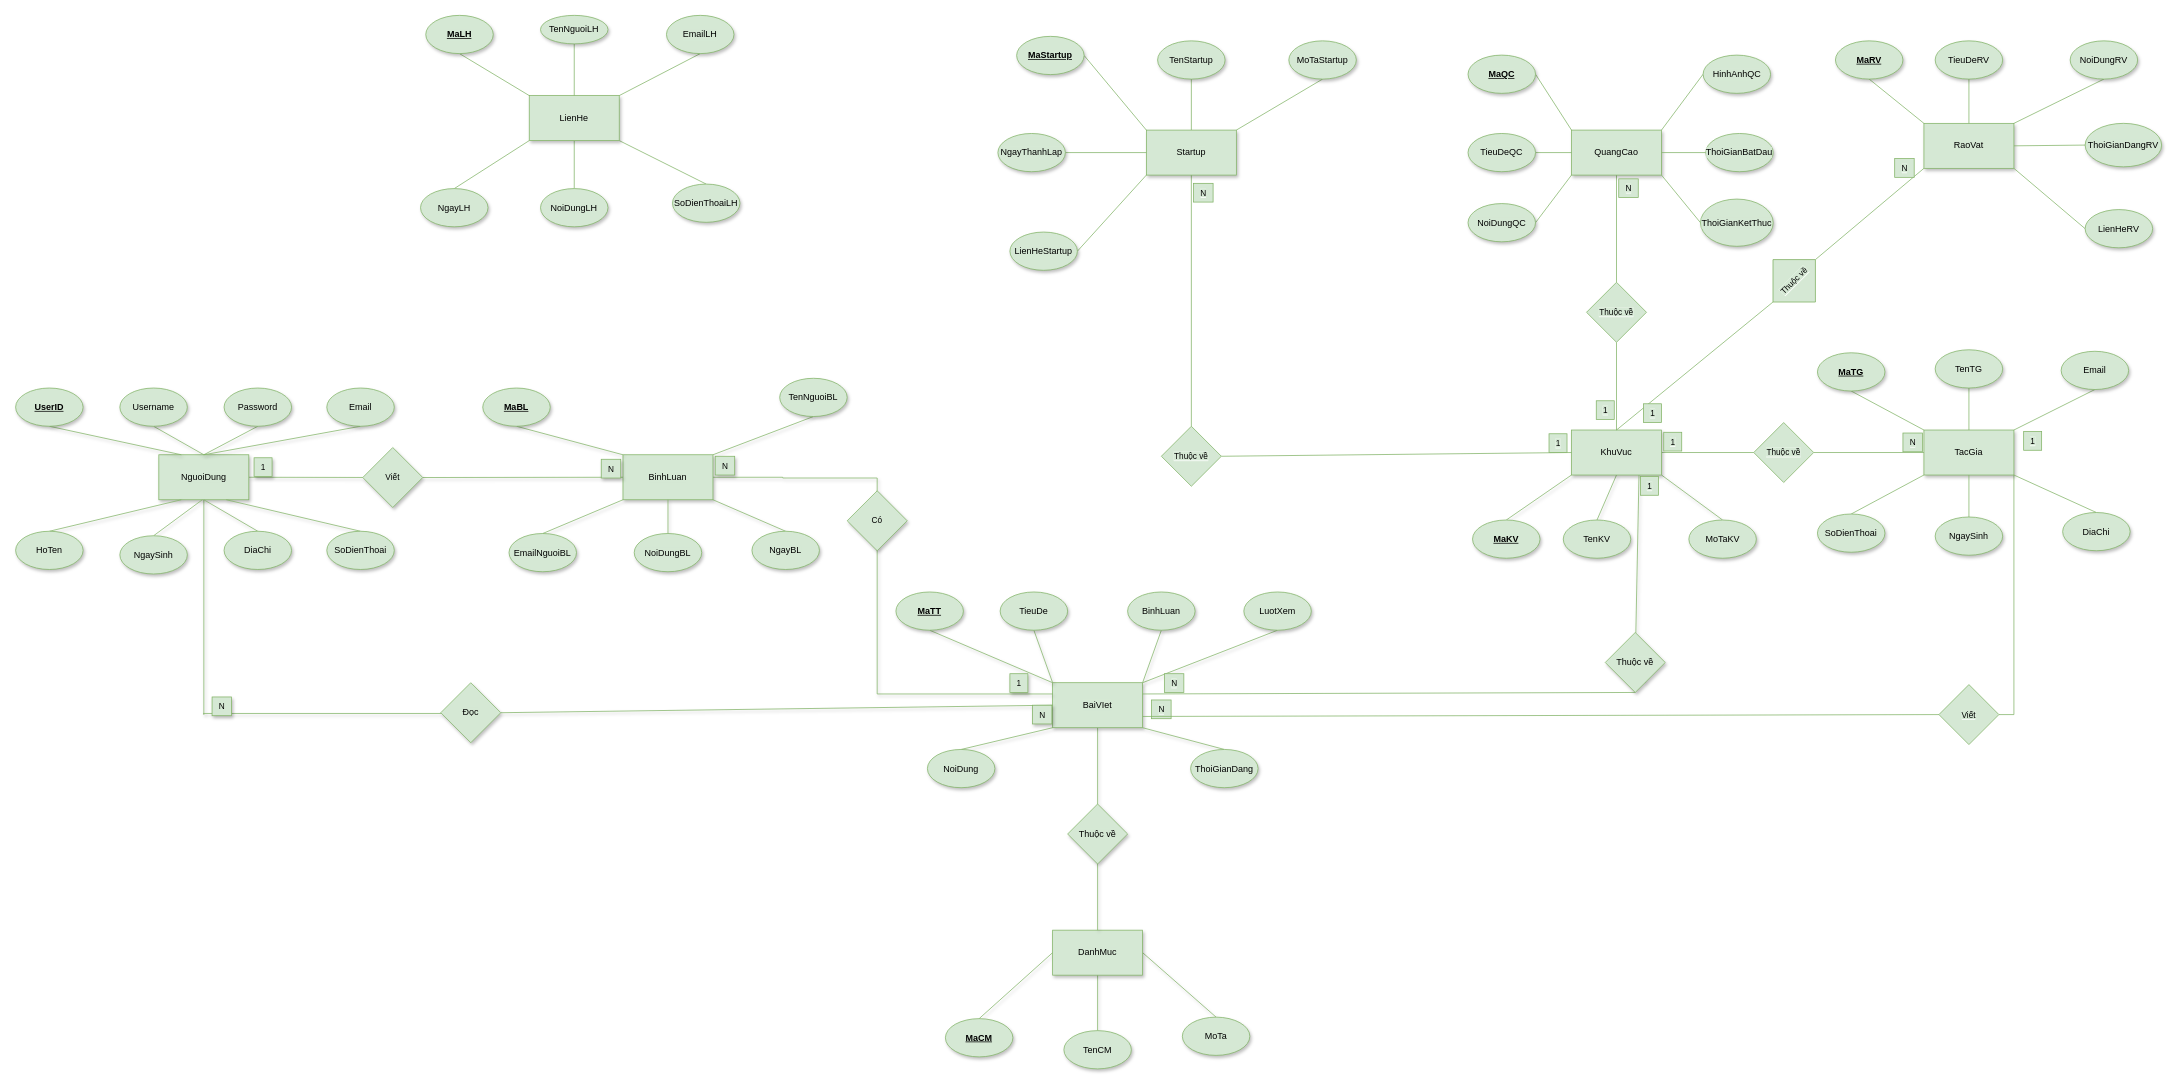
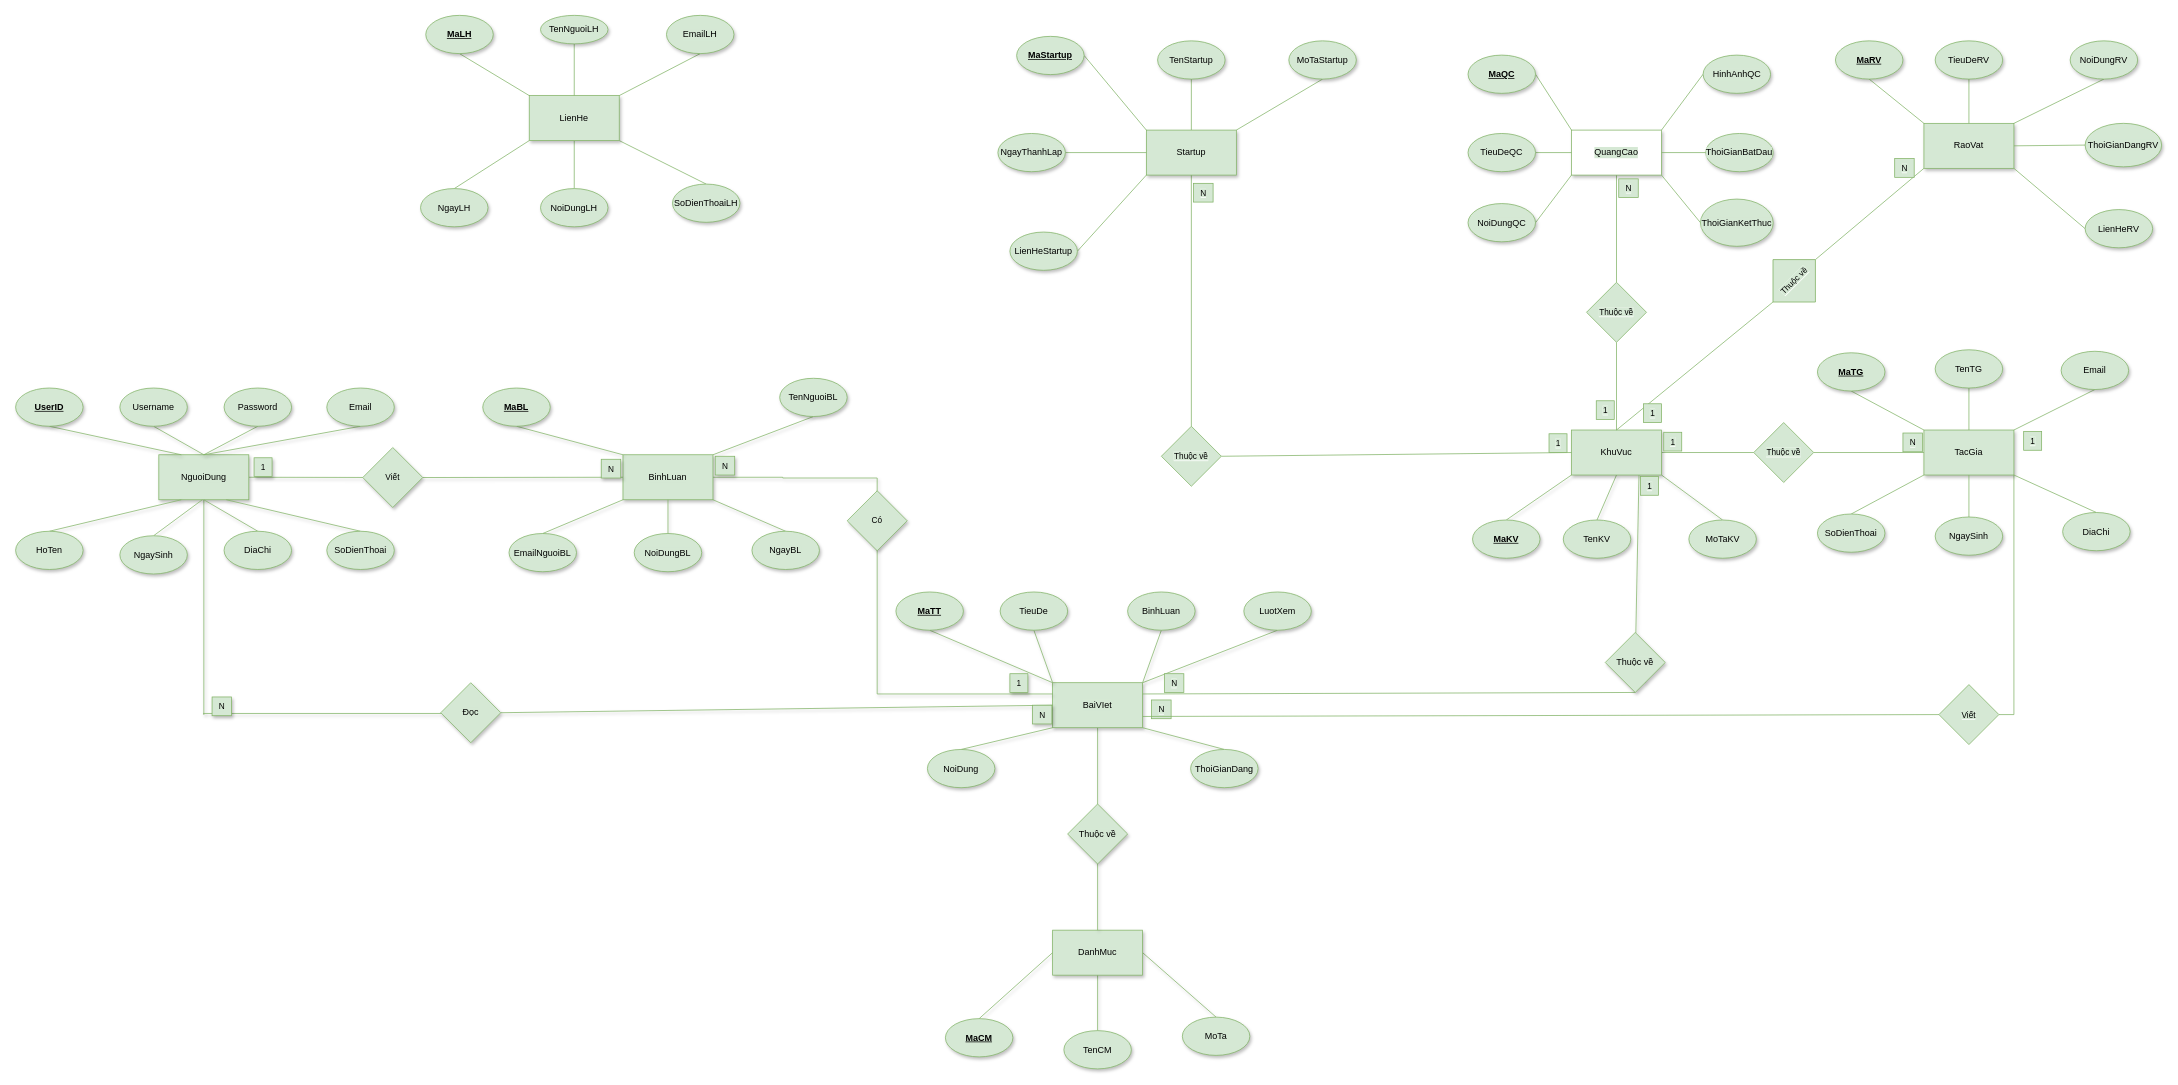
(1617, 153) -> (1617, 153)
